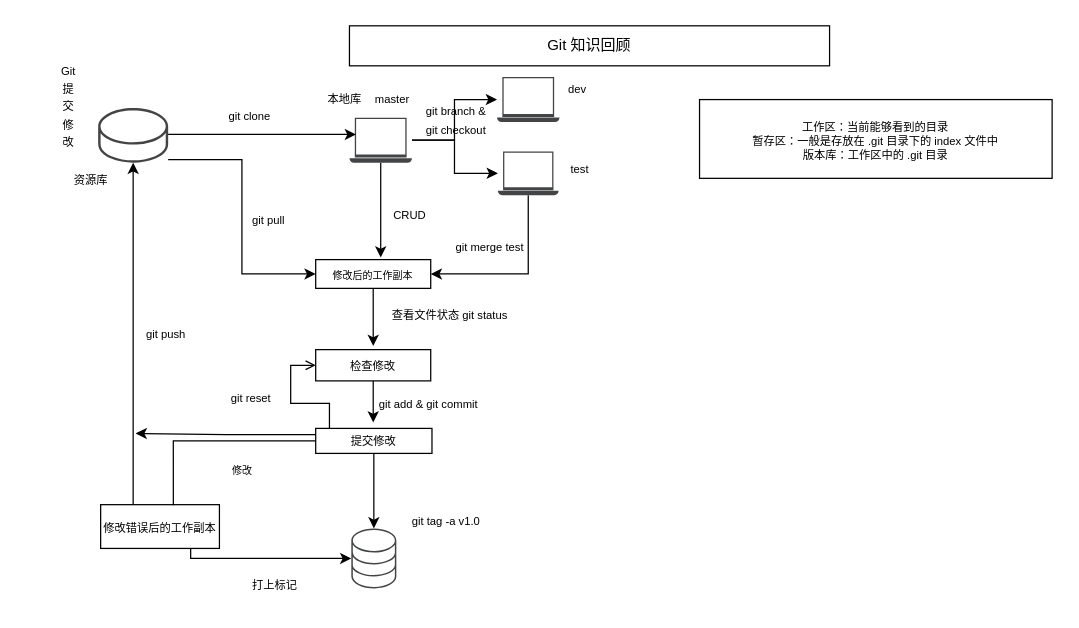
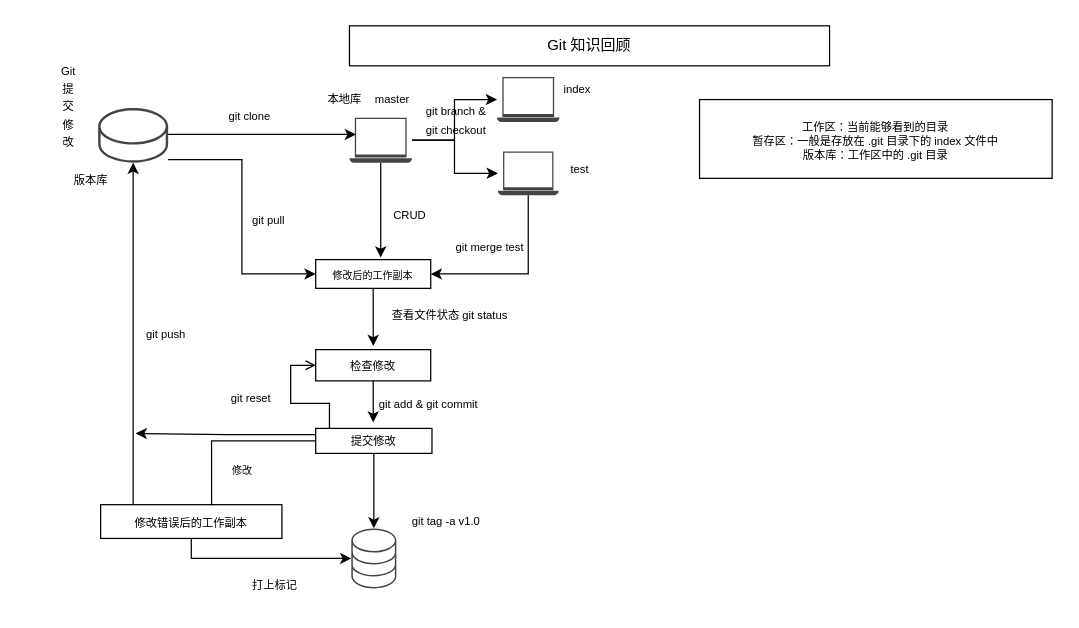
(578, 88) -> (578, 88)
(91, 179) -> (91, 179)
(160, 526) -> (191, 521)
